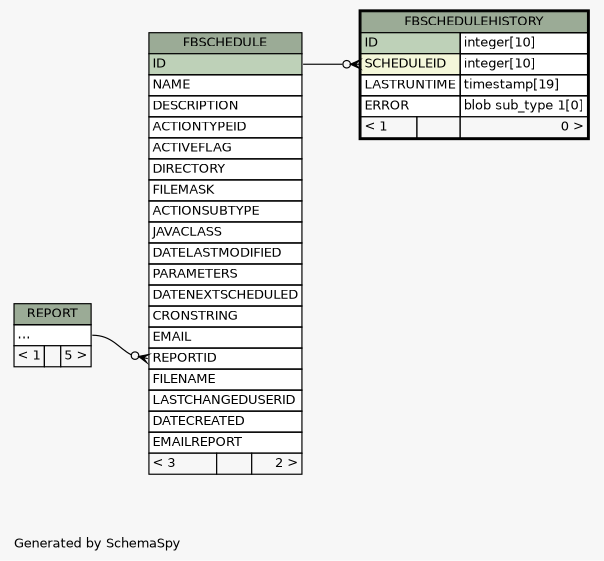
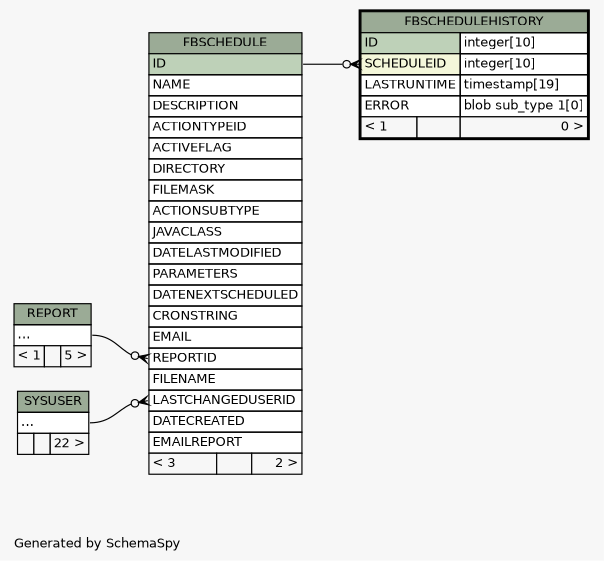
none -> (53, 423)
